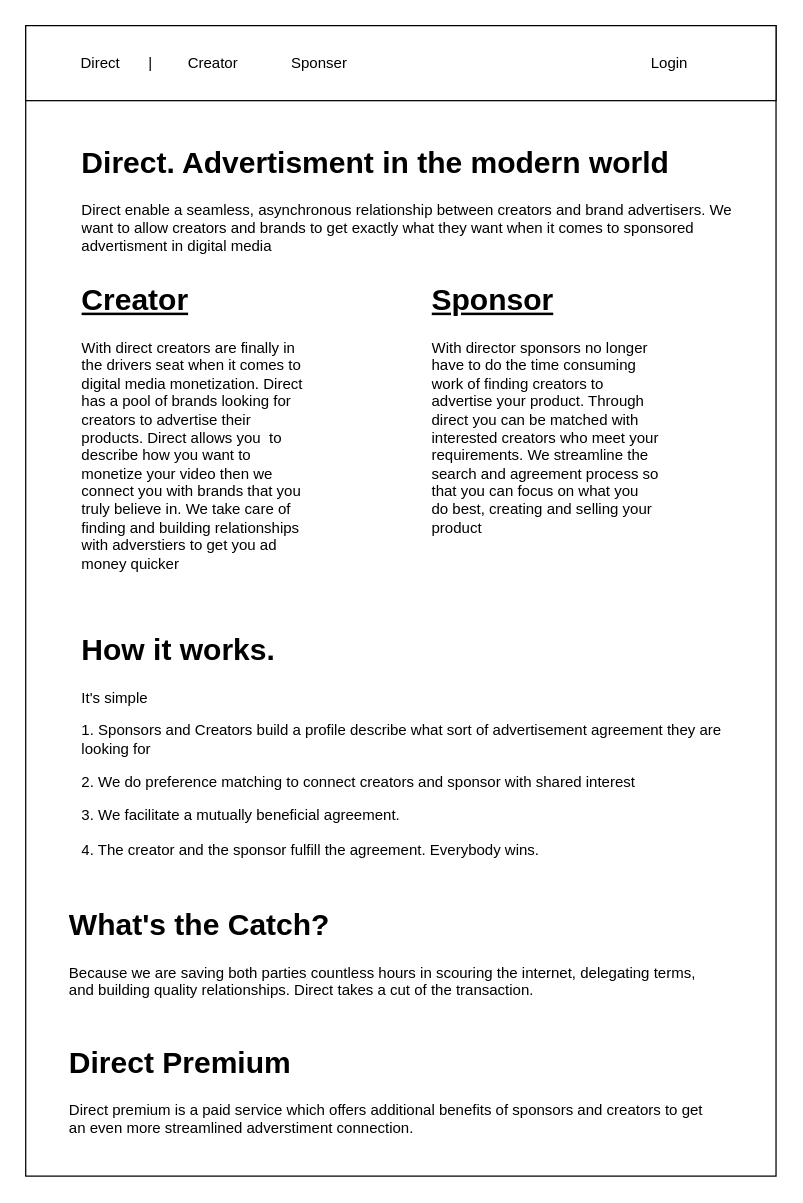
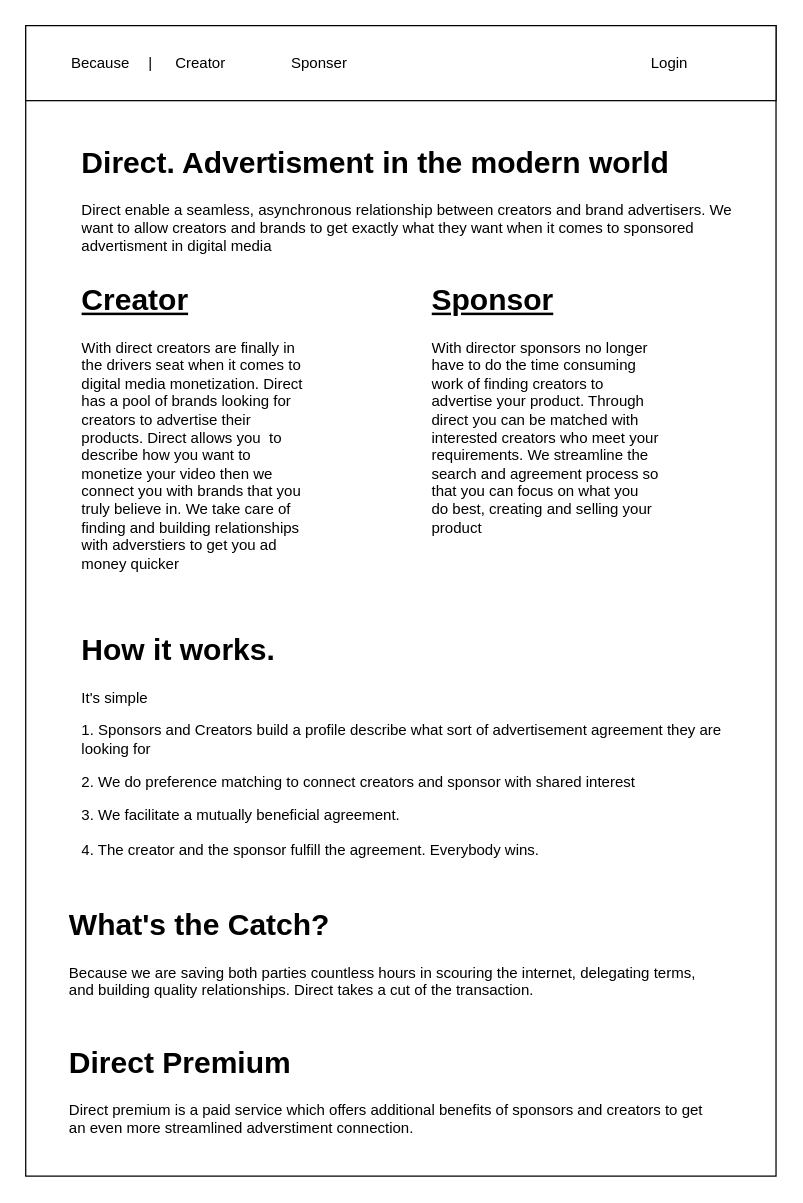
(101, 63) -> (101, 63)
(213, 63) -> (201, 63)
